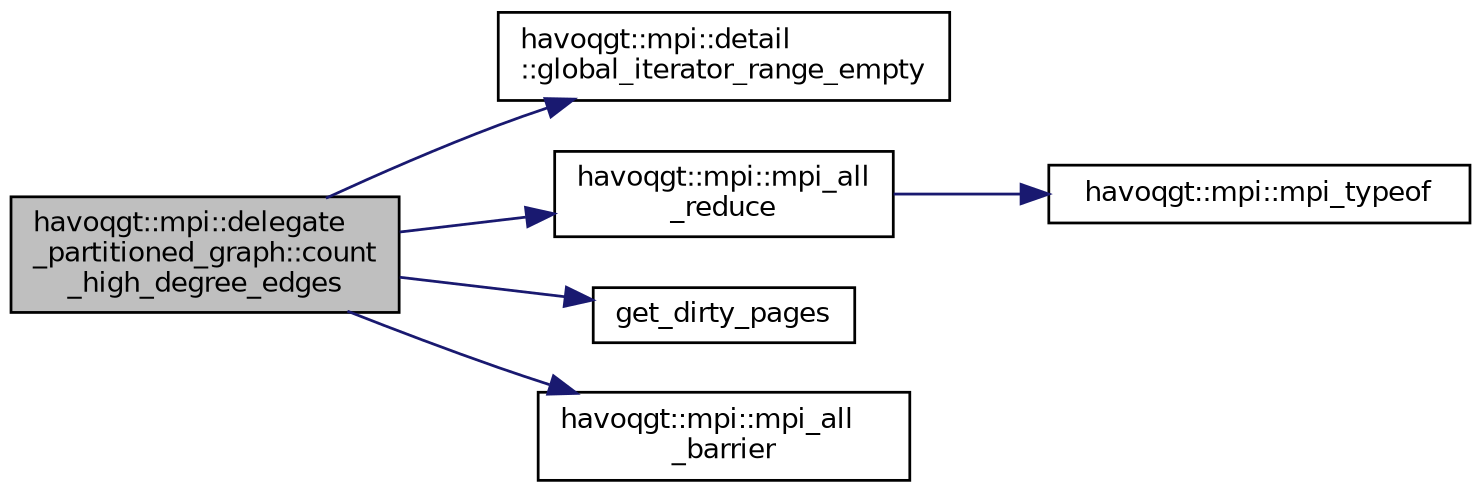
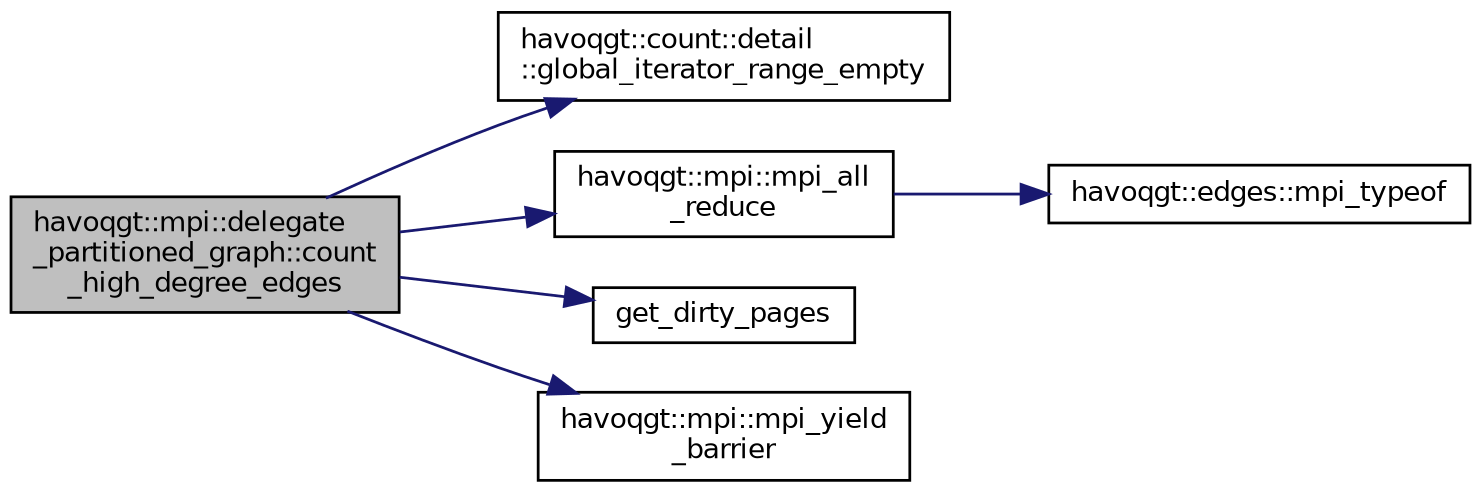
(724, 56) -> (724, 56)
(1259, 194) -> (1259, 194)
(724, 436) -> (724, 436)
